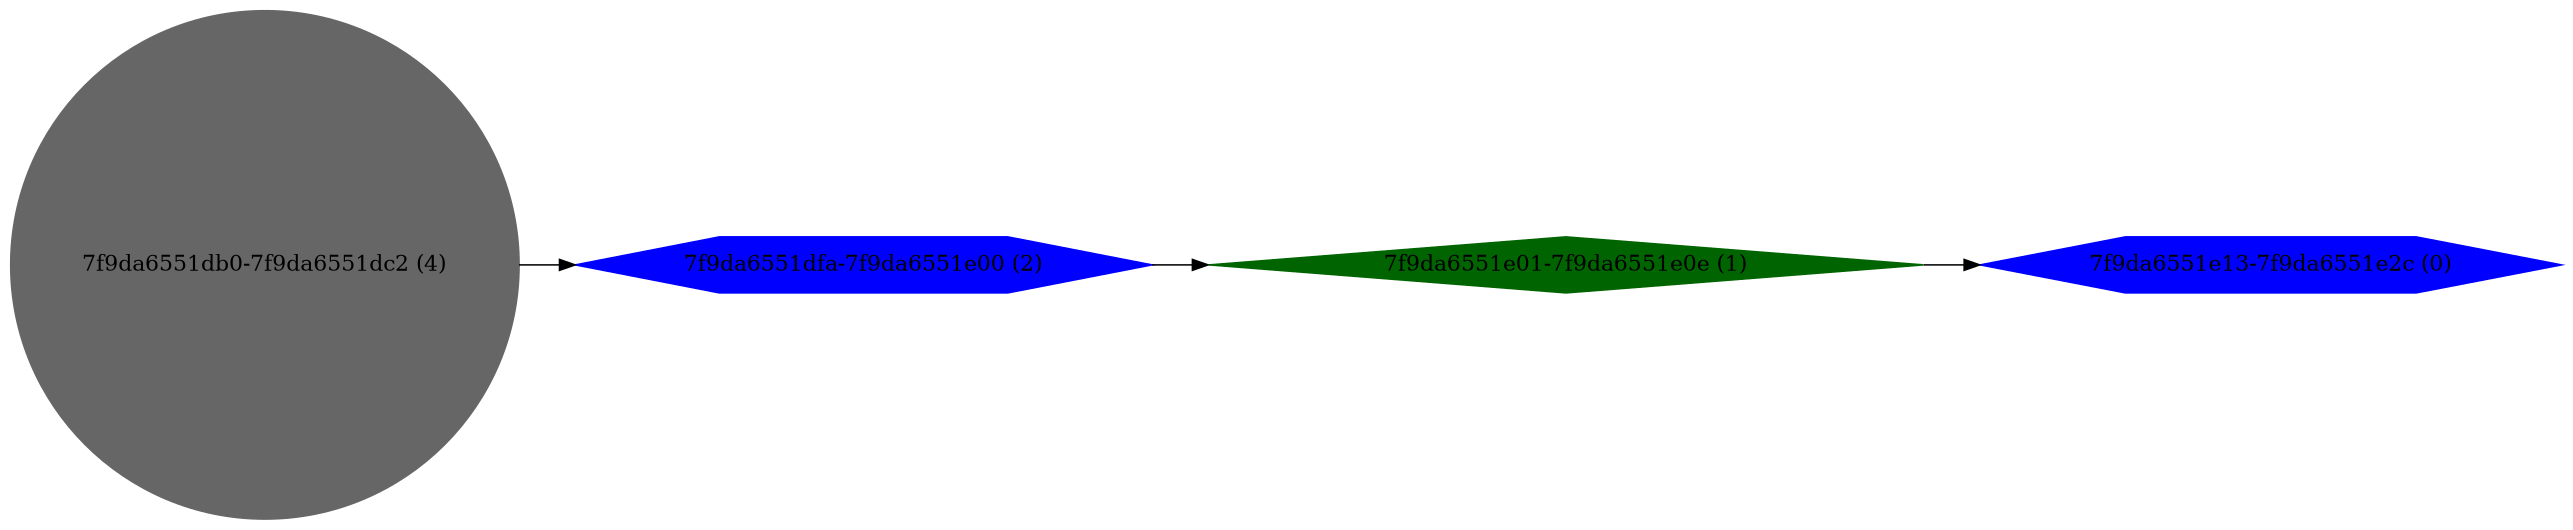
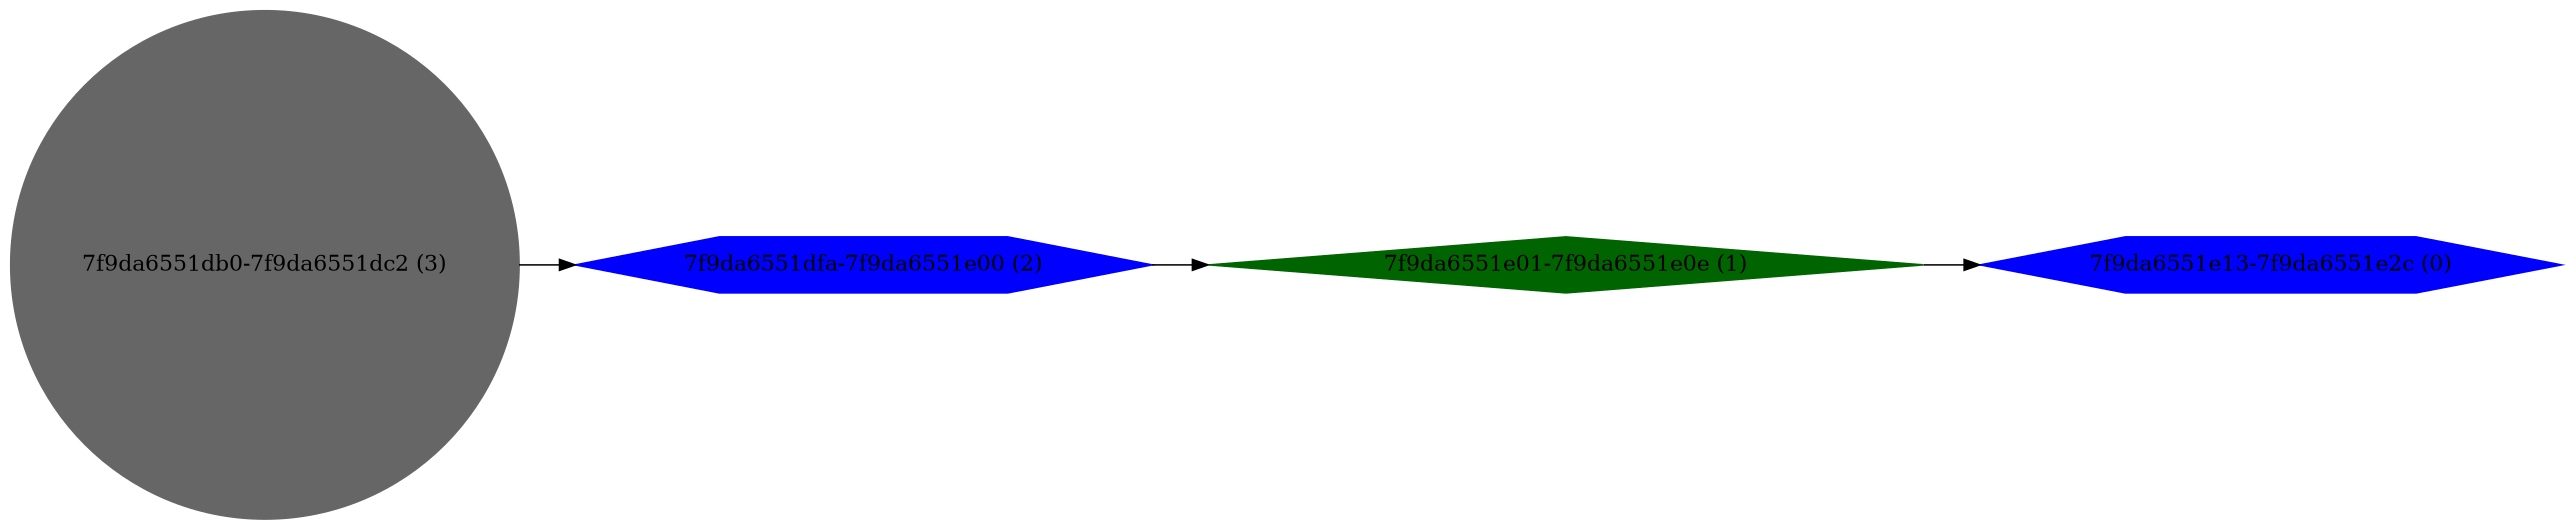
(265, 265) -> (265, 265)
